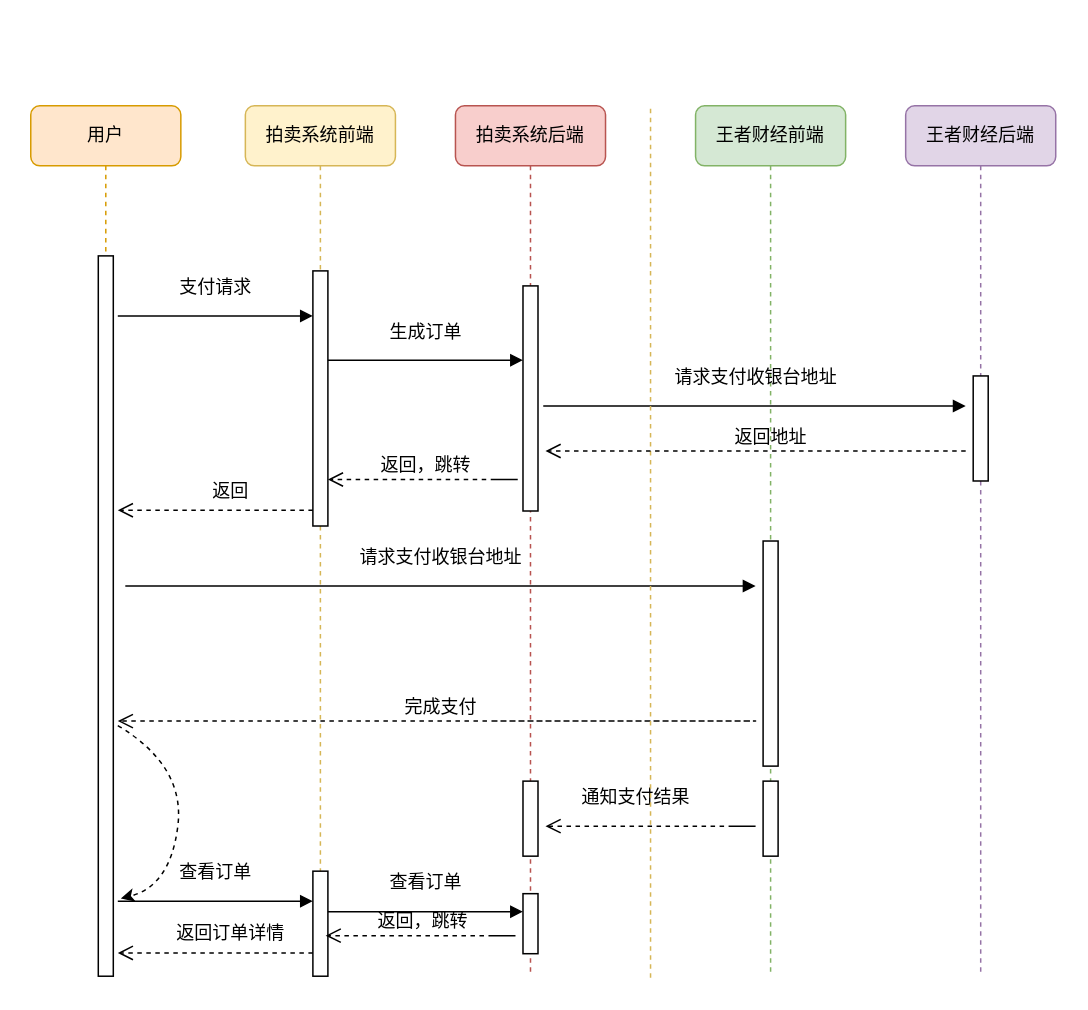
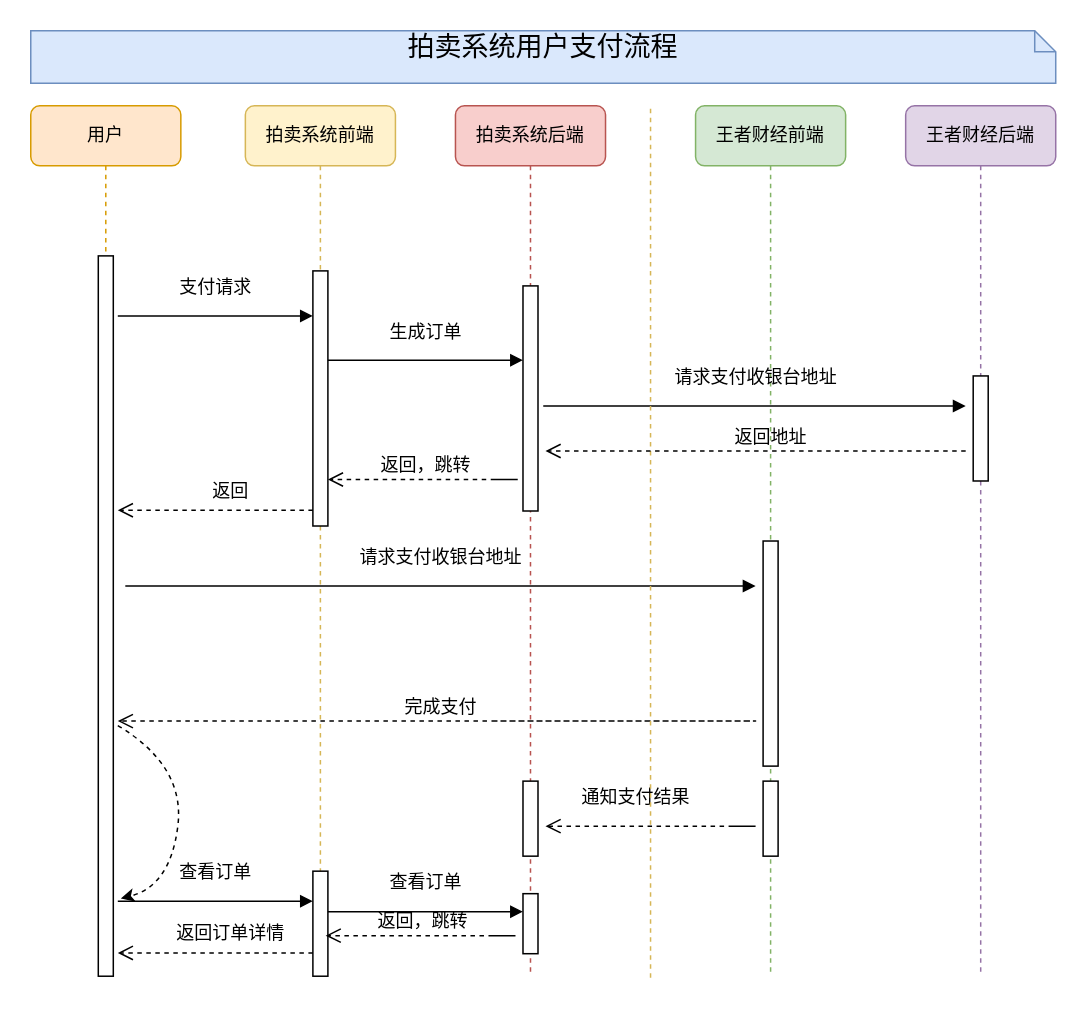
none -> (543, 57)
